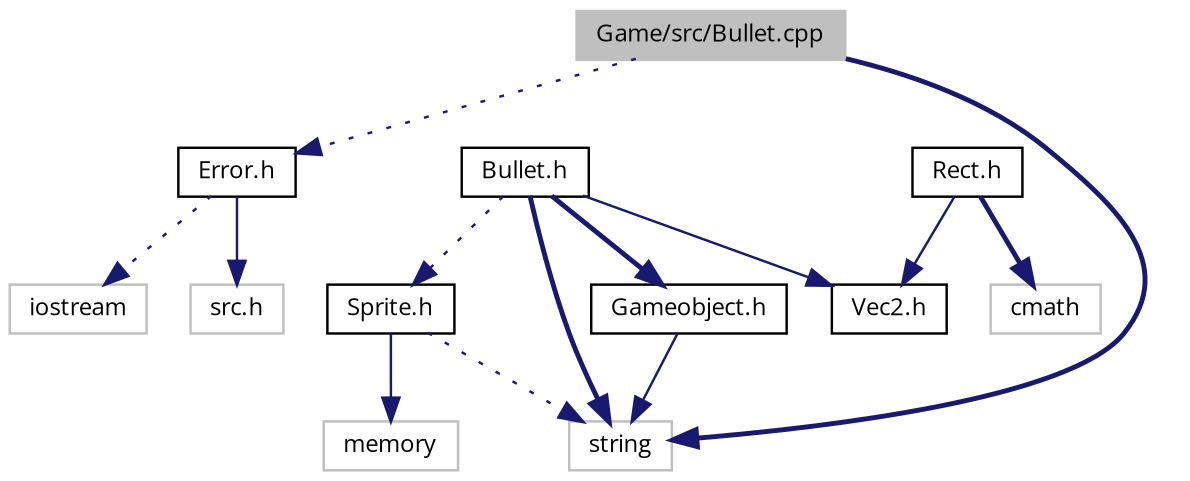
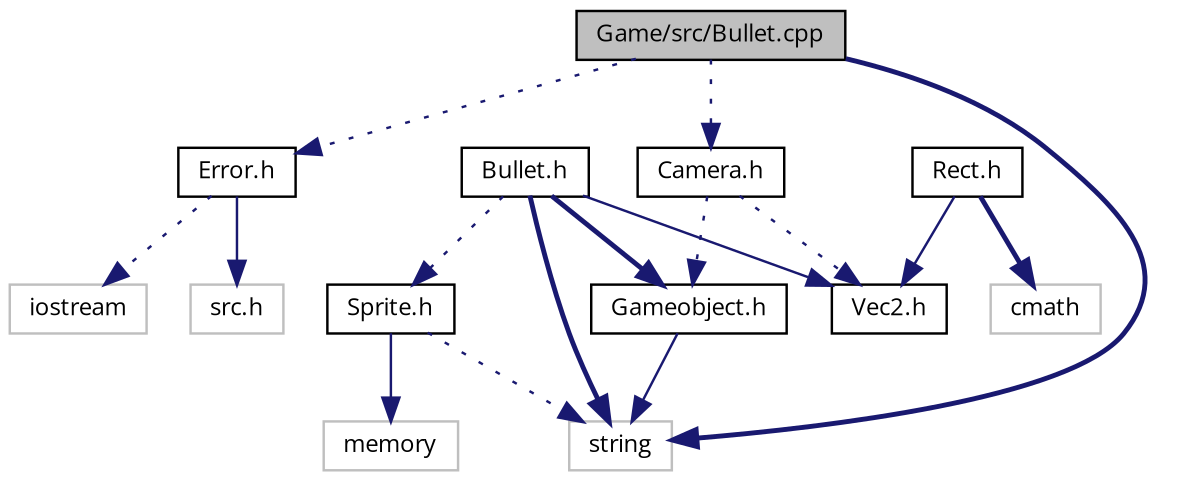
(711, 35) -> (711, 35)
none -> (711, 172)
